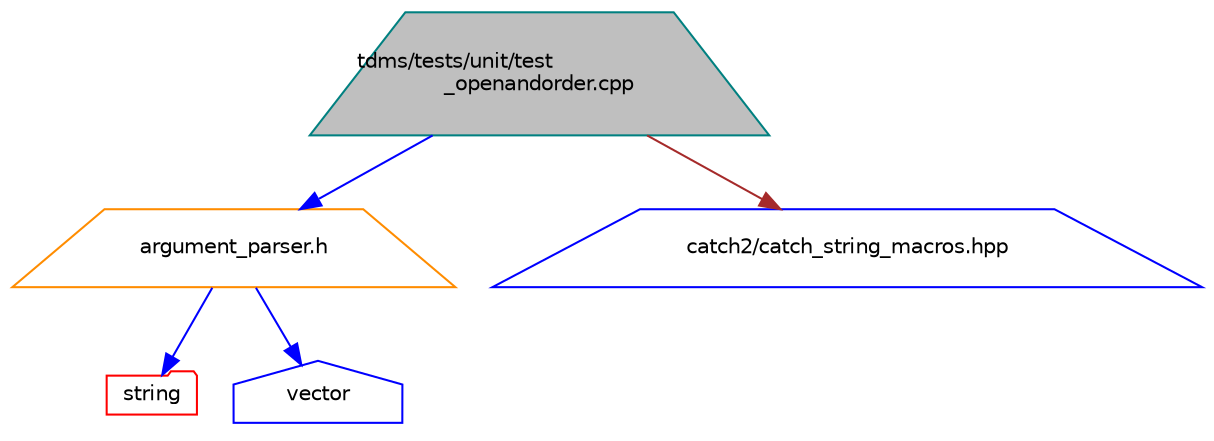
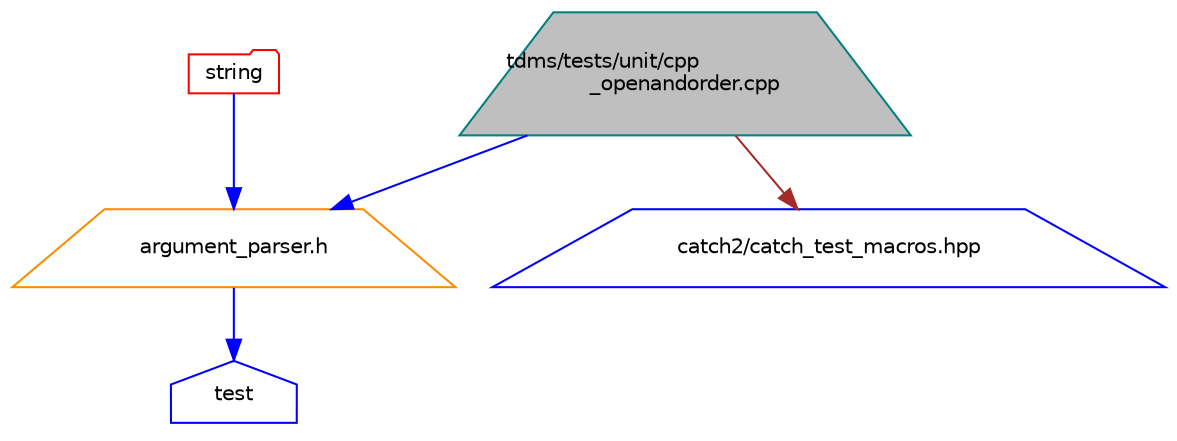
(540, 74) -> (685, 74)
(847, 248) -> (829, 248)
(192, 322) -> (234, 141)
(318, 395) -> (234, 395)
